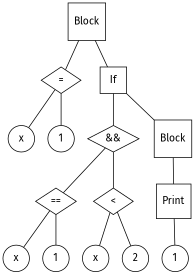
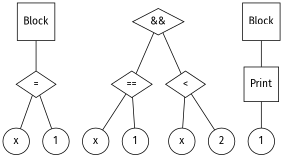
(113, 80) -> none
